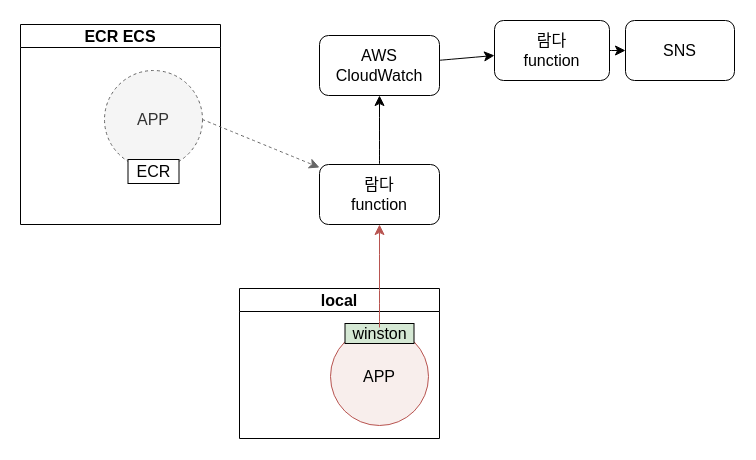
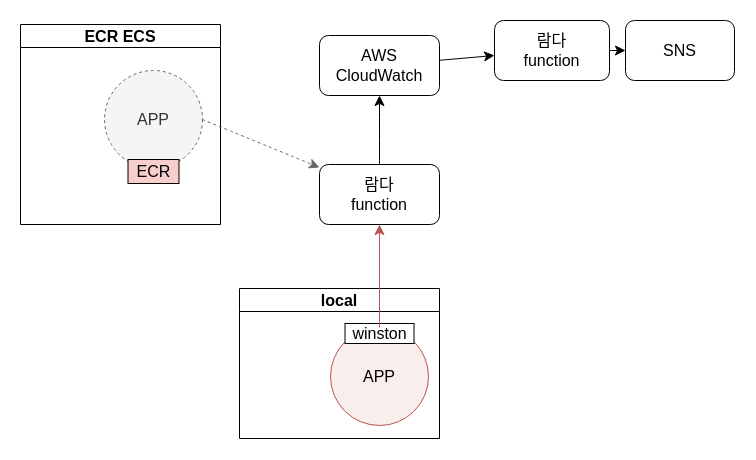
(154, 172) -> (154, 172)
(380, 334) -> (380, 334)
